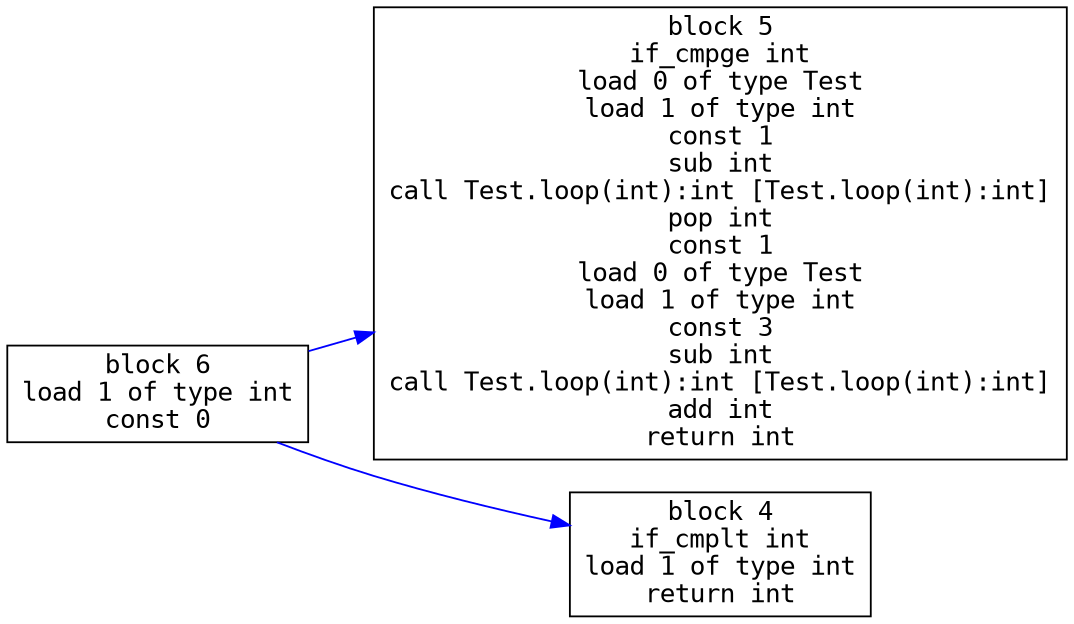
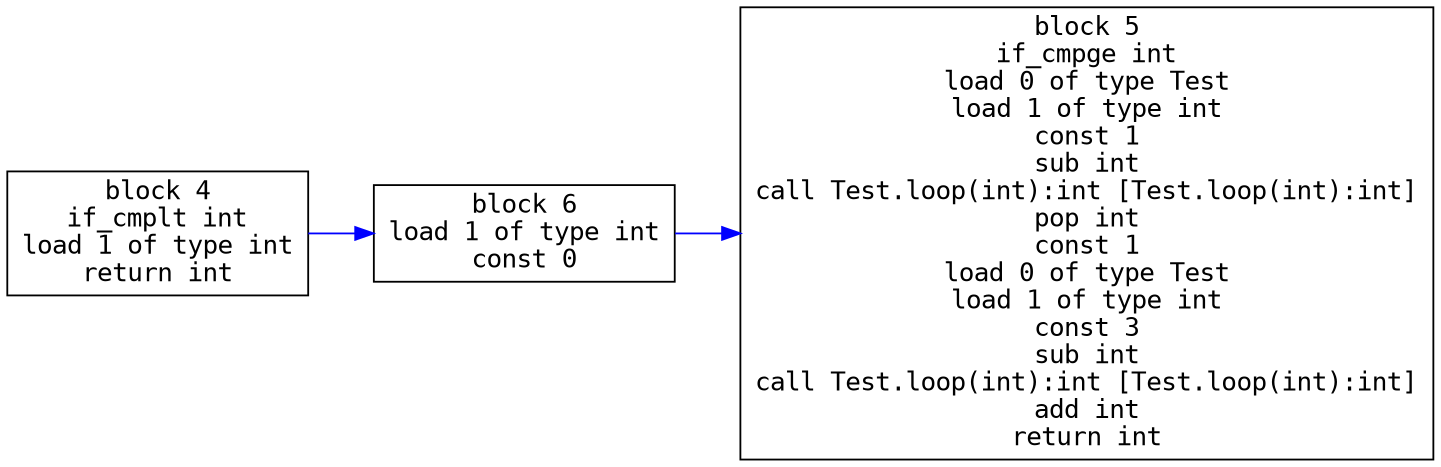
(413, 487) -> (332, 233)
